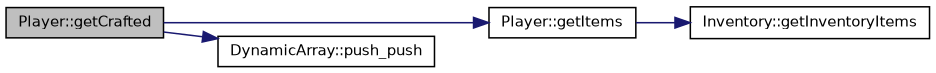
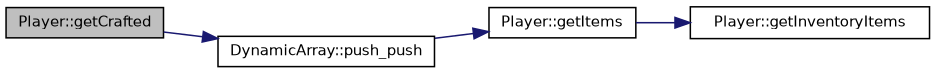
(318, 23) -> (454, 36)
(810, 23) -> (810, 23)
